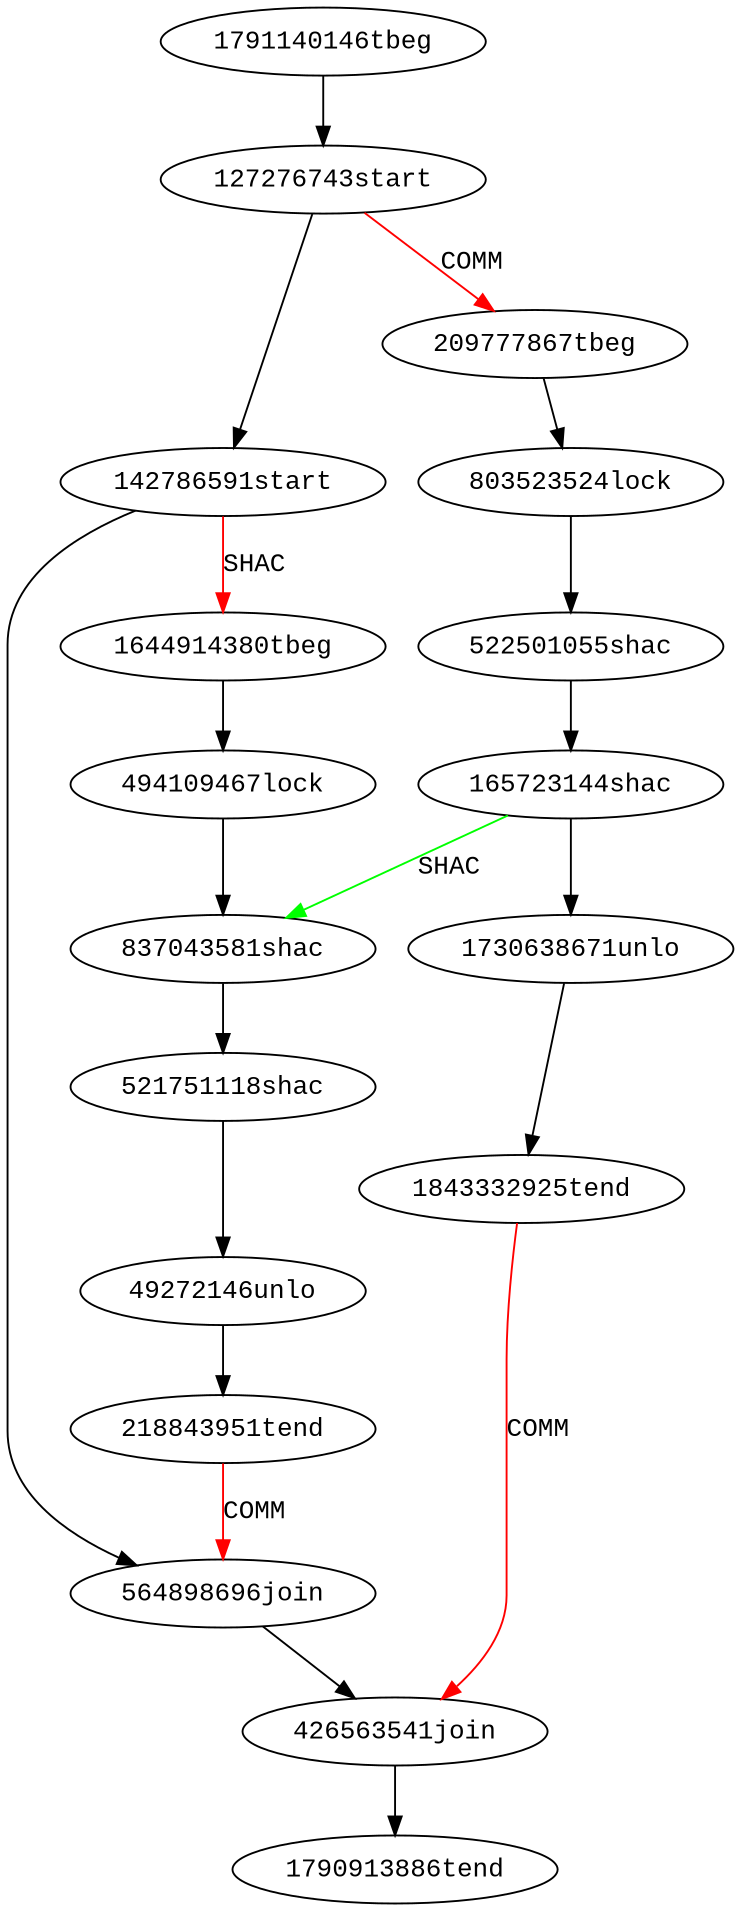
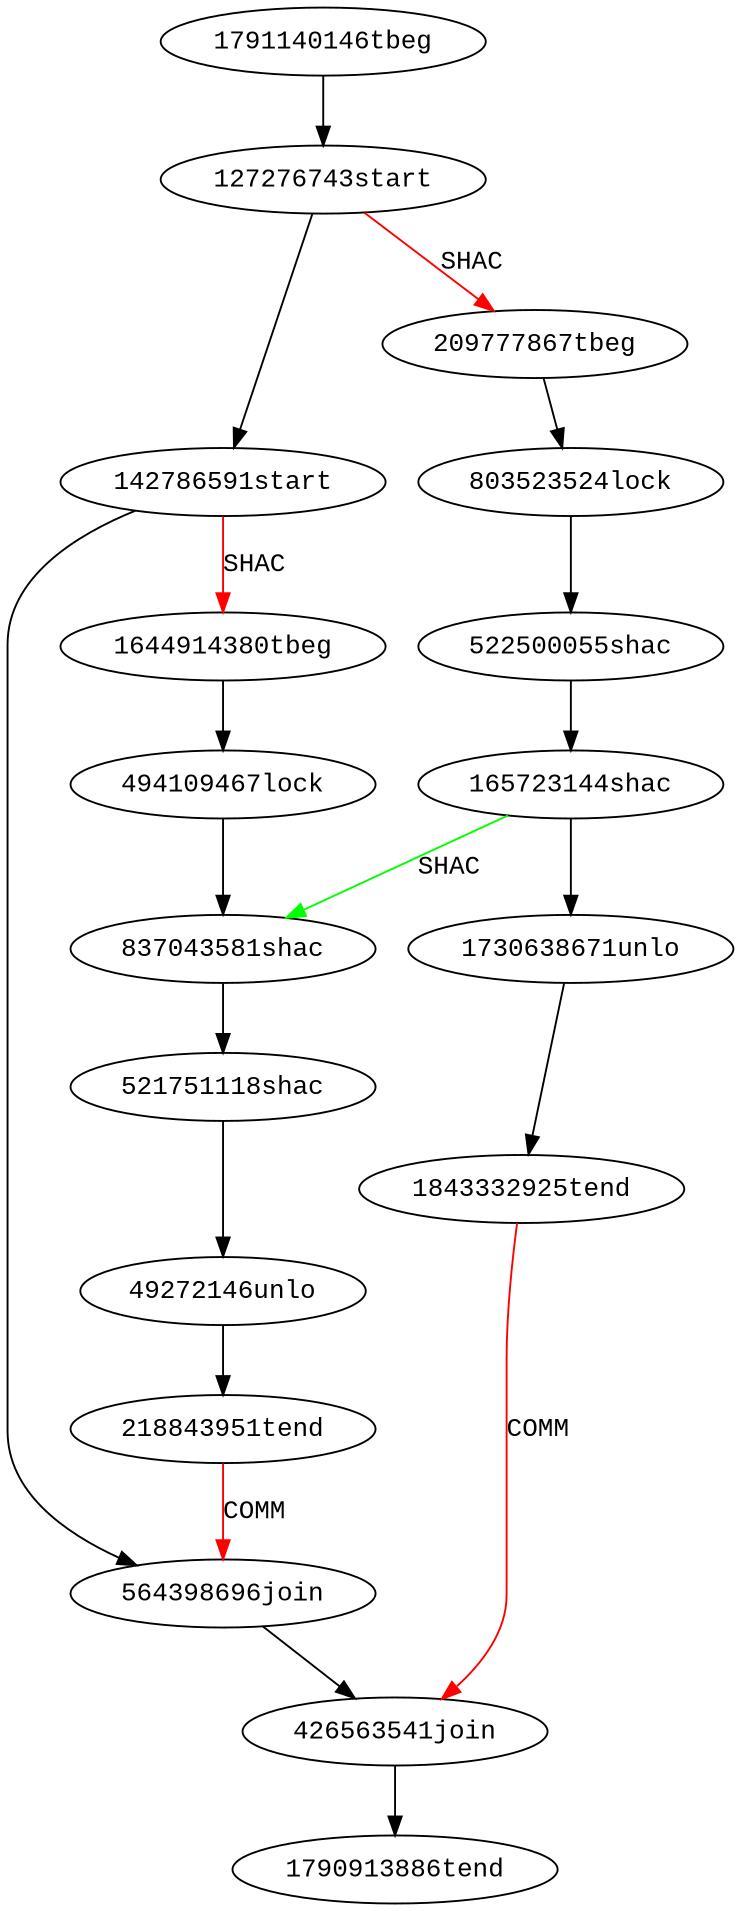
(473, 262) -> (473, 262)
(571, 646) -> (571, 646)
(223, 1594) -> (223, 1594)
